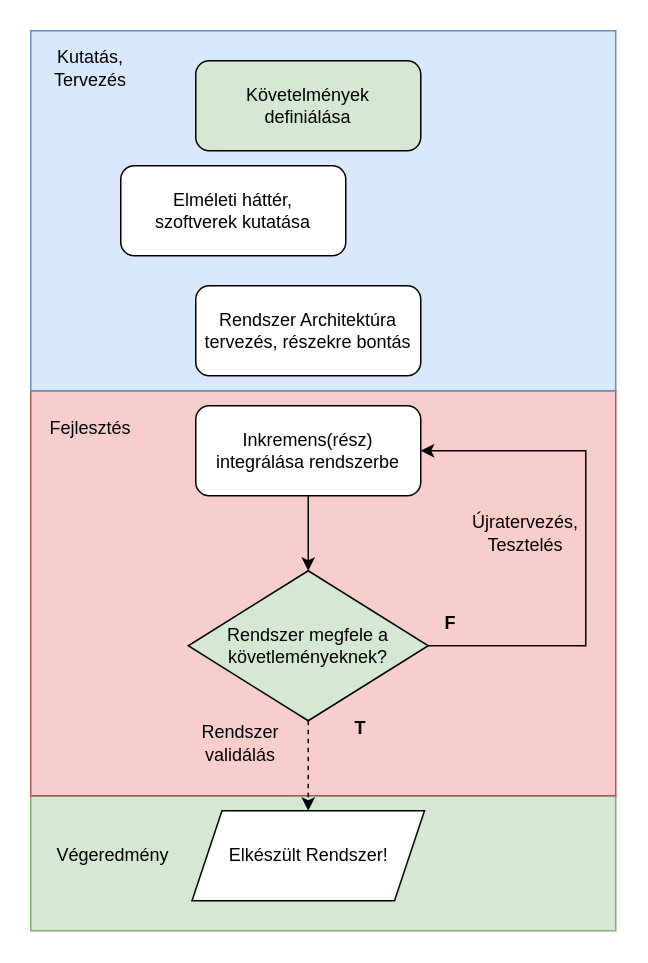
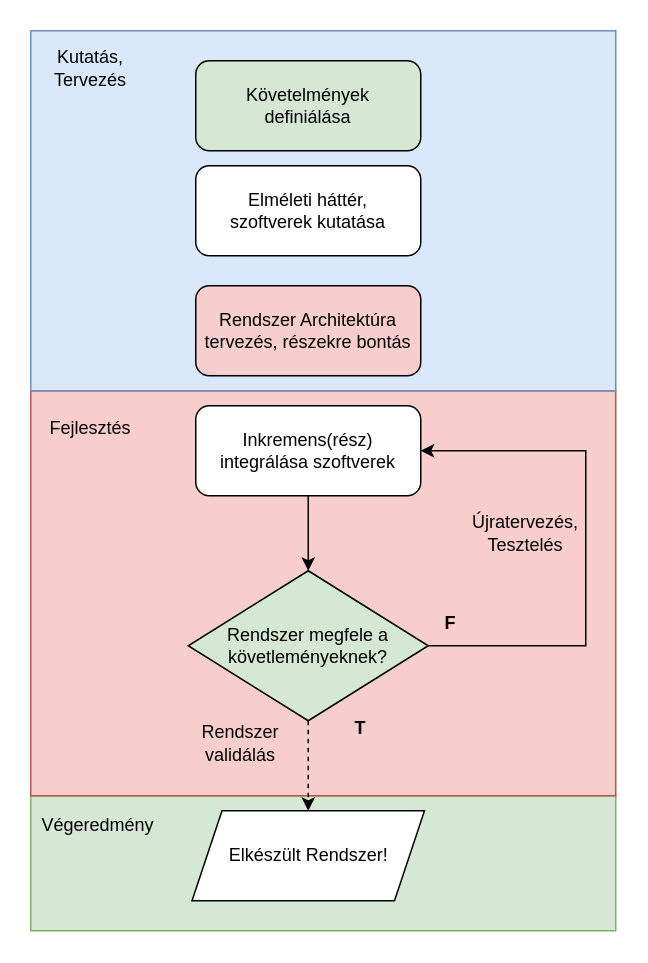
(233, 211) -> (308, 211)
(308, 331) -> (308, 331)
(308, 451) -> (308, 451)
(113, 856) -> (98, 826)
